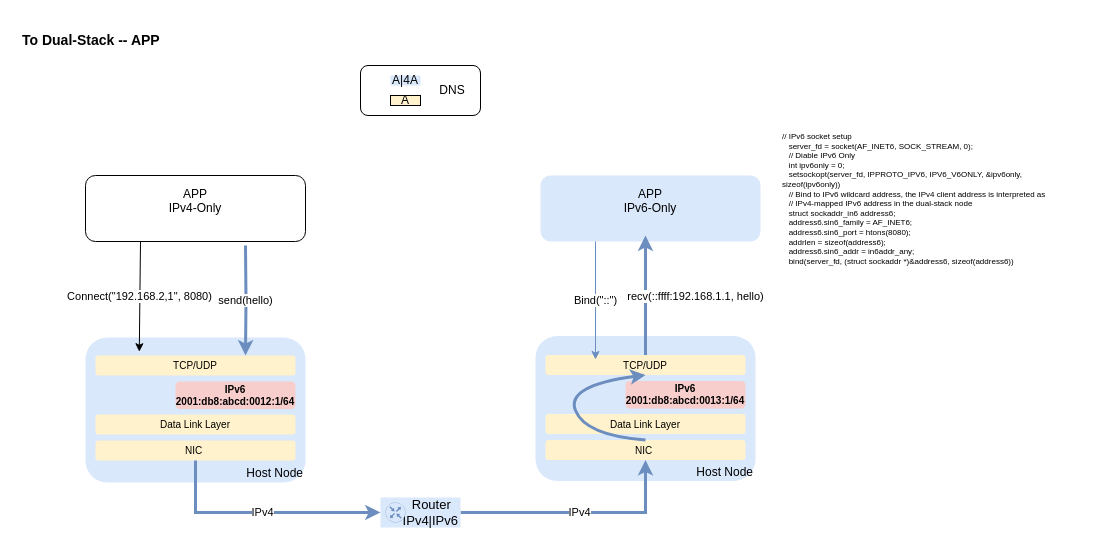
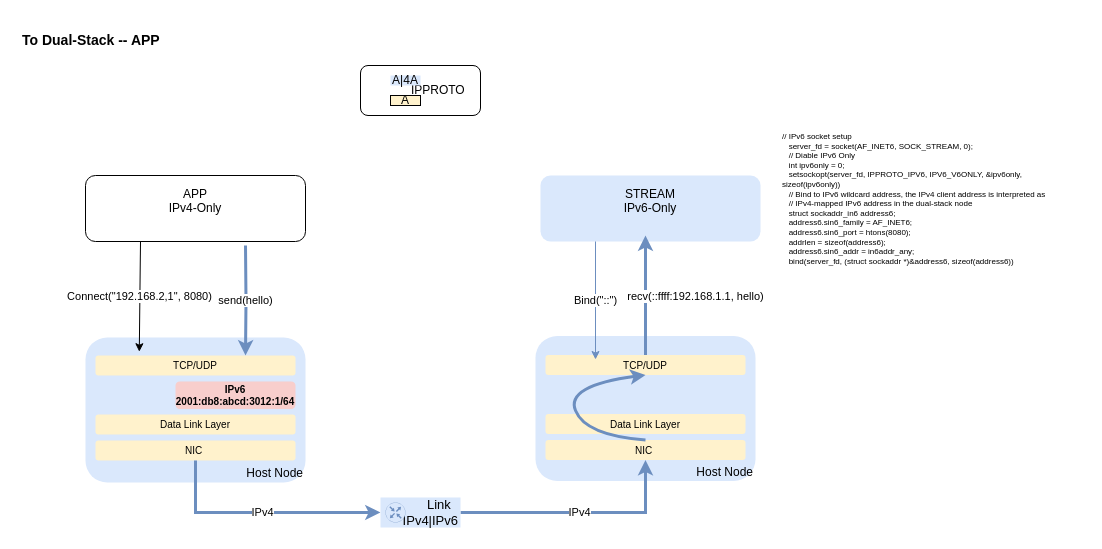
(468, 91) -> (455, 91)
(651, 209) -> (651, 209)
(686, 395) -> none
(236, 396) -> (236, 396)
(427, 513) -> (427, 513)
